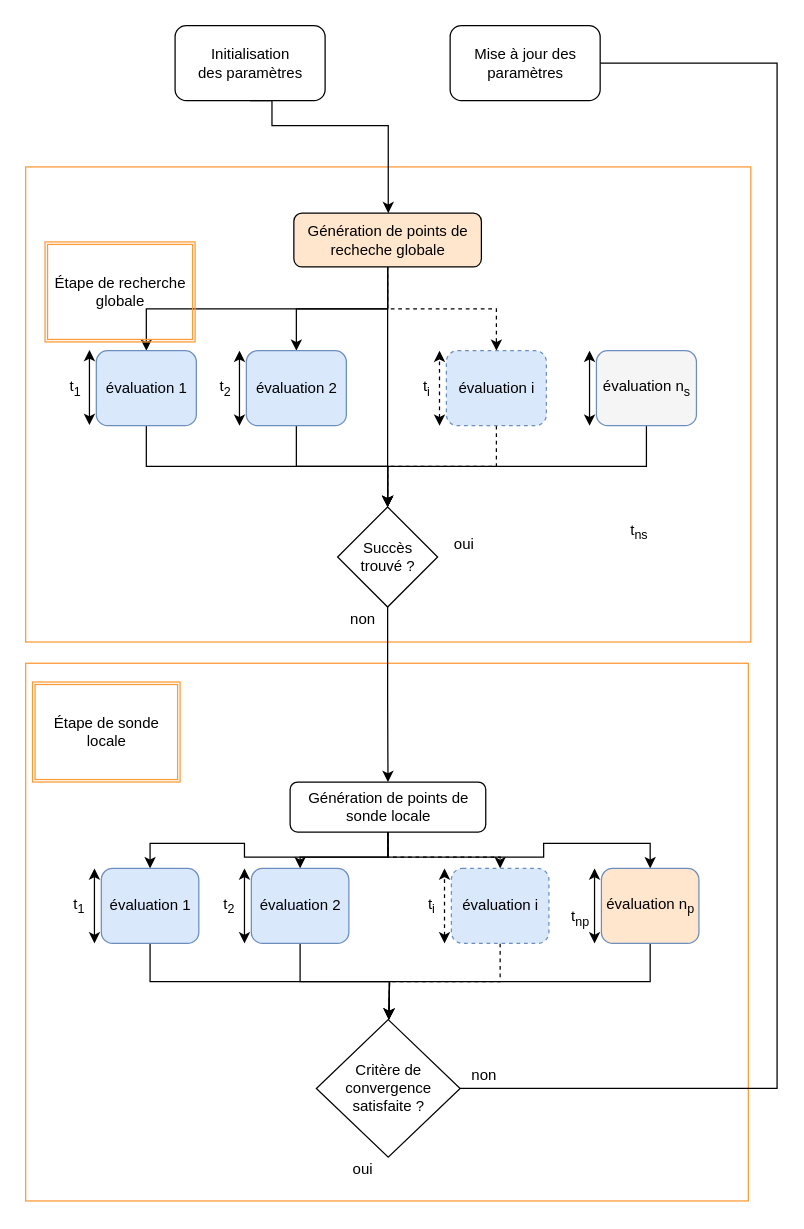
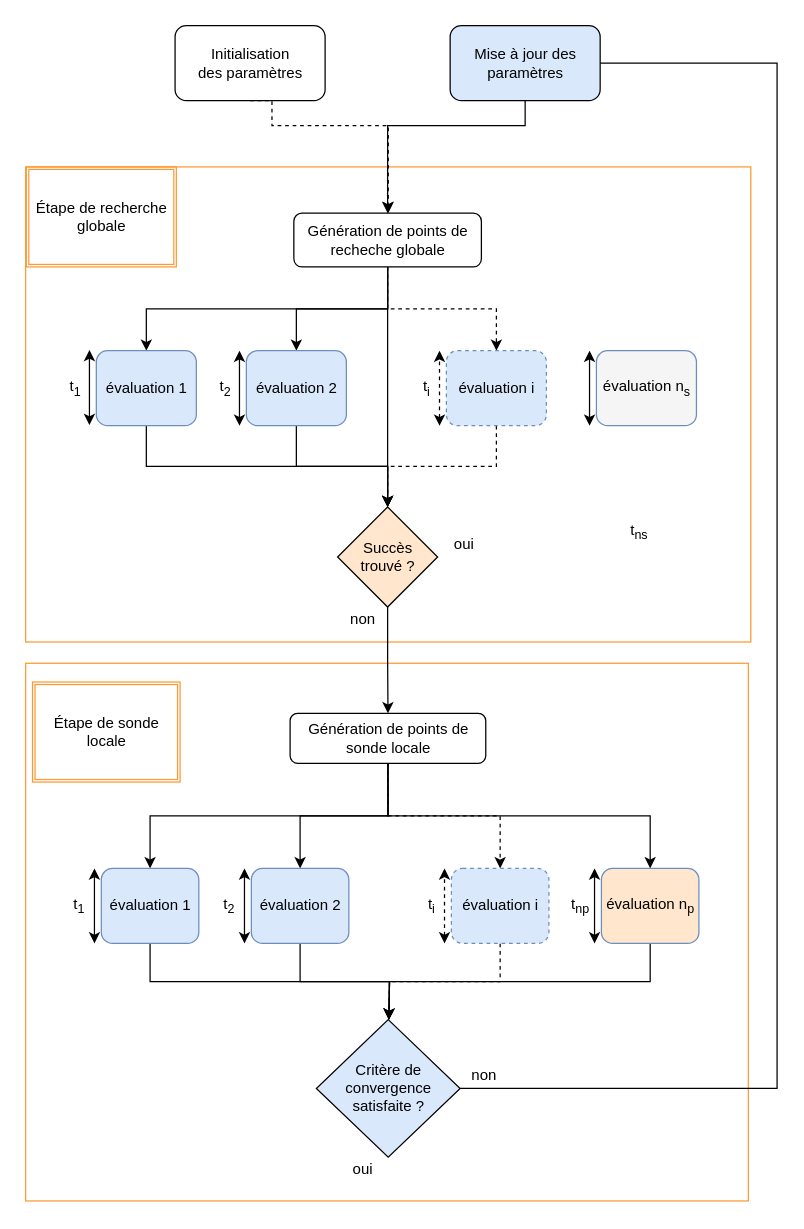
(525, 63) -> (525, 63)
(317, 126) -> (317, 126)
none -> (471, 126)
(388, 240) -> (388, 240)
(120, 292) -> (101, 217)
(593, 466) -> none
(388, 557) -> (388, 557)
(388, 807) -> (388, 738)
(580, 918) -> (580, 906)
(388, 1088) -> (388, 1088)
